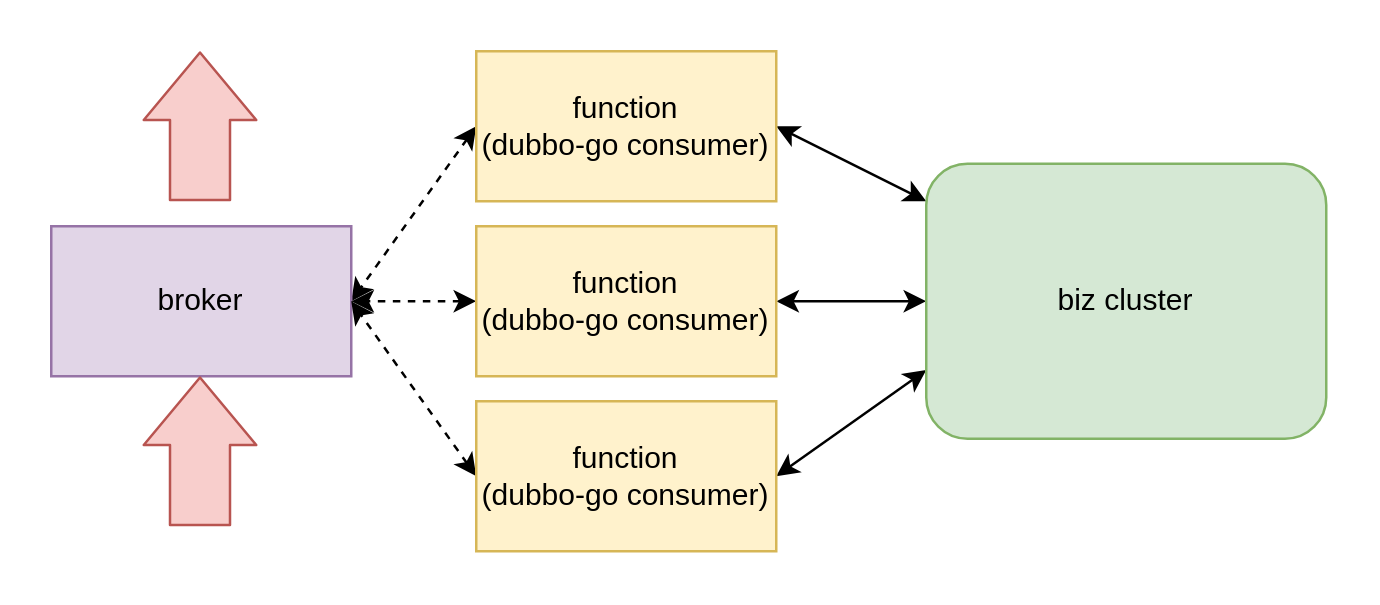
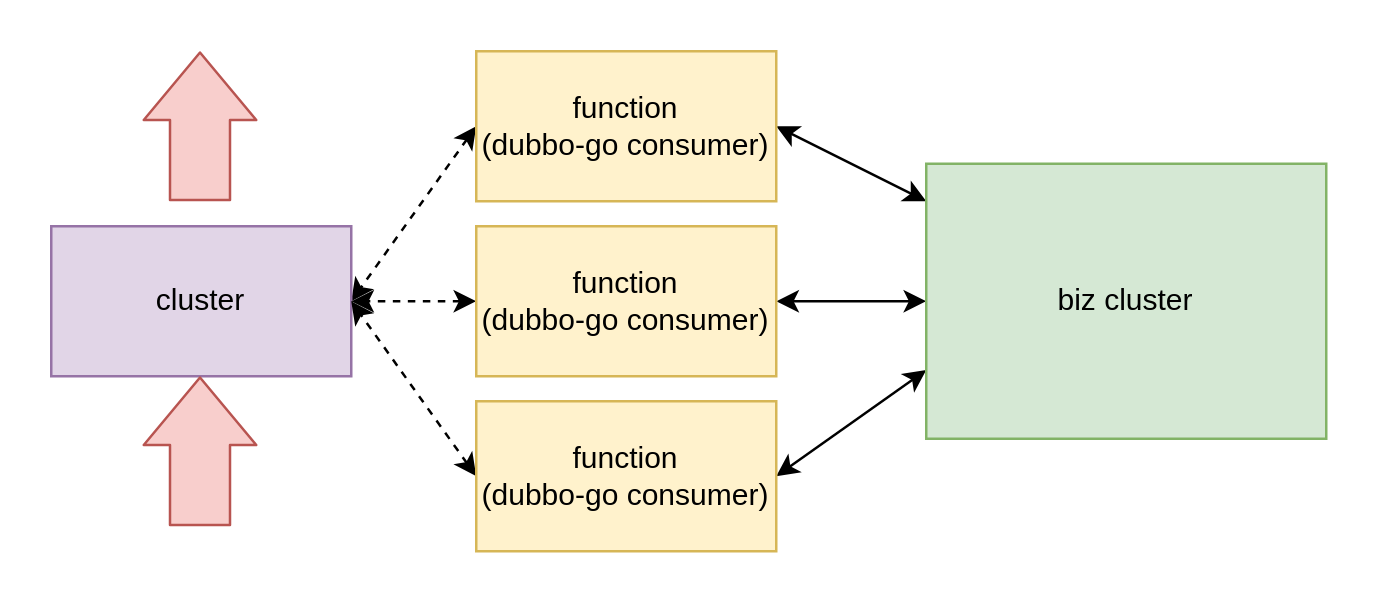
(201, 301) -> (201, 301)
(1126, 301) -> (1126, 301)
